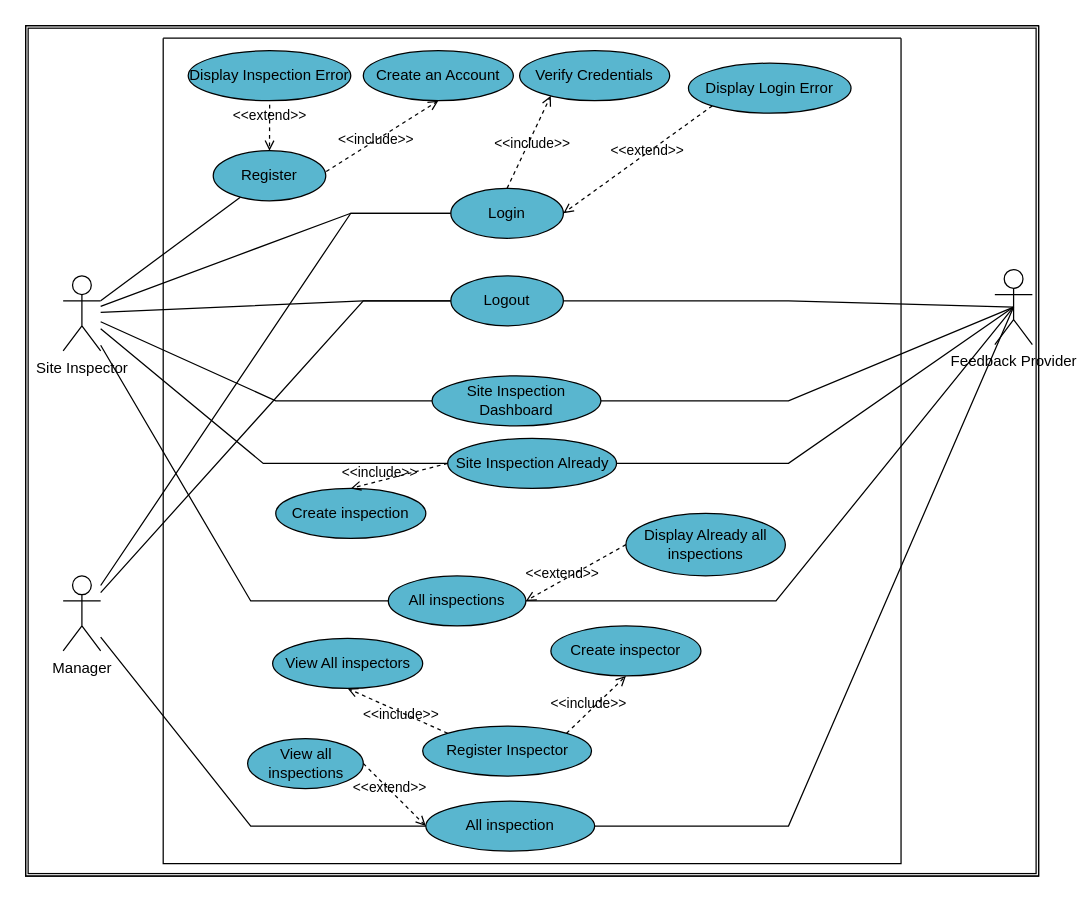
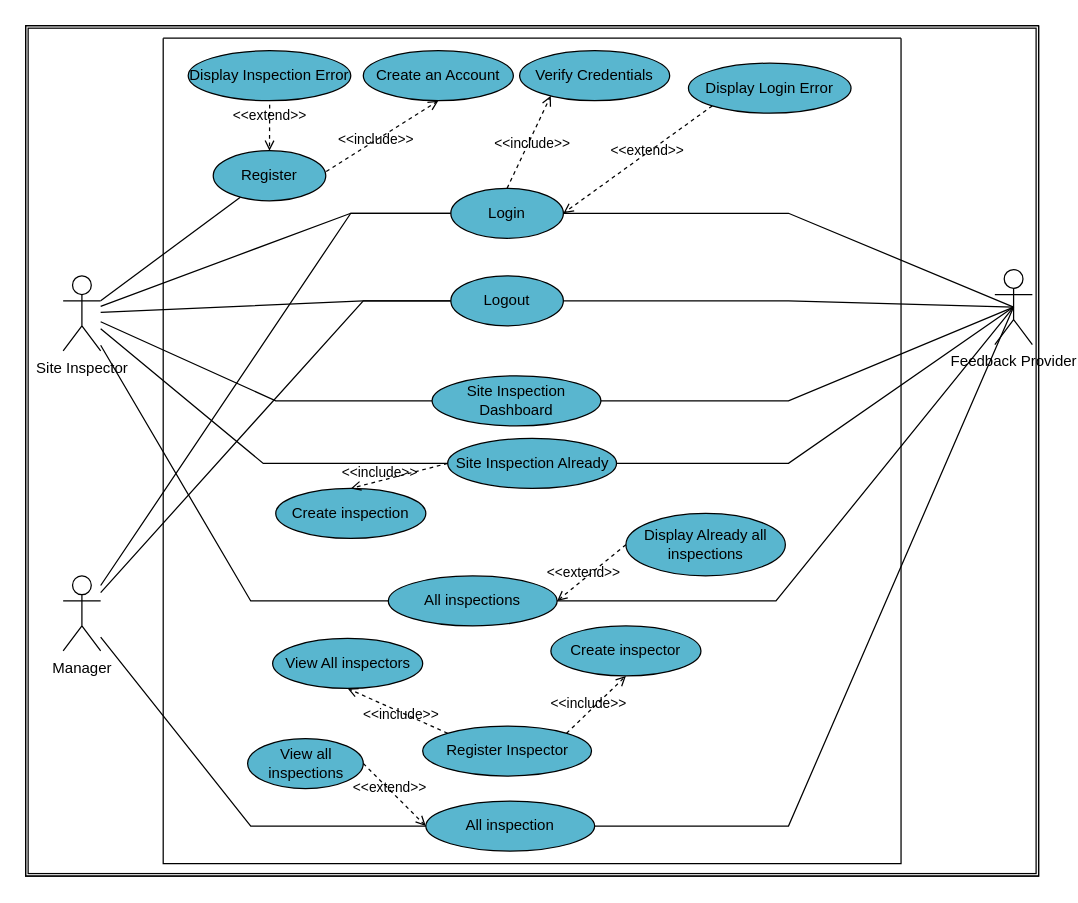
none -> (793, 215)
(457, 601) -> (473, 601)
